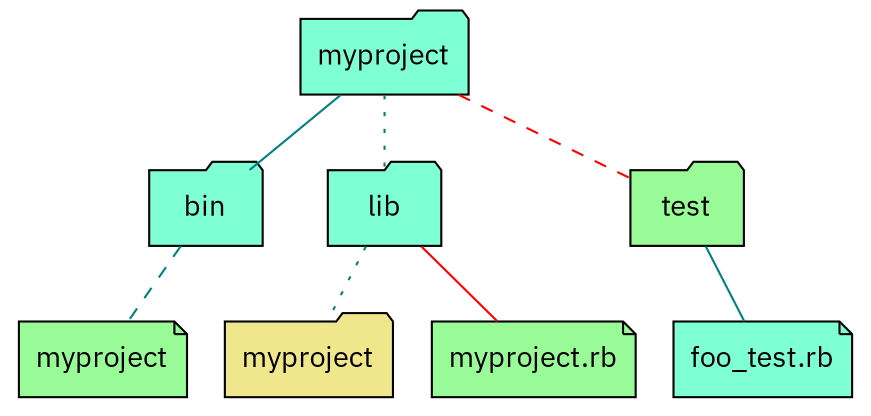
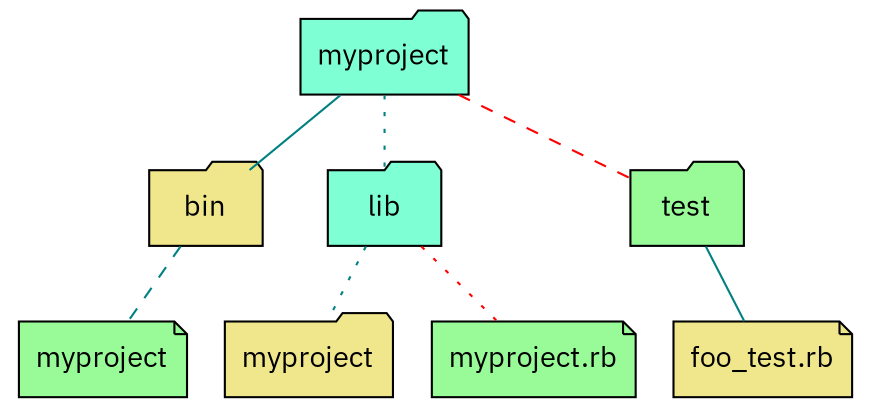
(206, 208) -> (206, 208)
(459, 284) -> (459, 284)
(763, 359) -> (763, 359)
